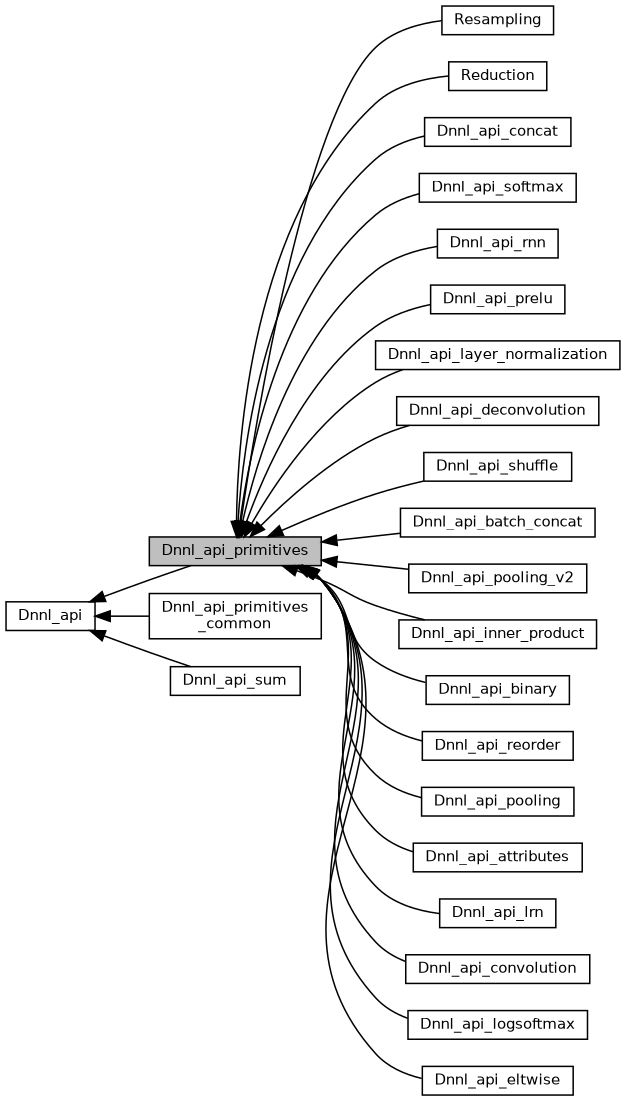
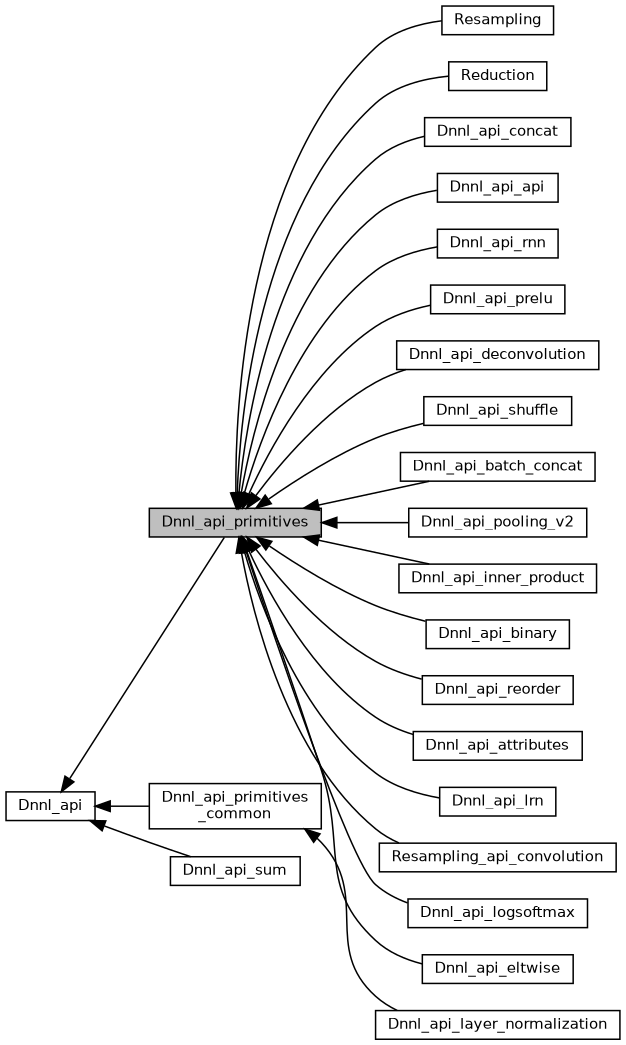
(498, 188) -> (498, 188)
(315, 434) -> (347, 930)
(498, 802) -> none
(498, 969) -> (498, 857)
